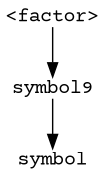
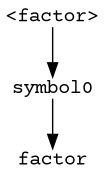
(53, 88) -> (53, 88)
(53, 159) -> (53, 159)
